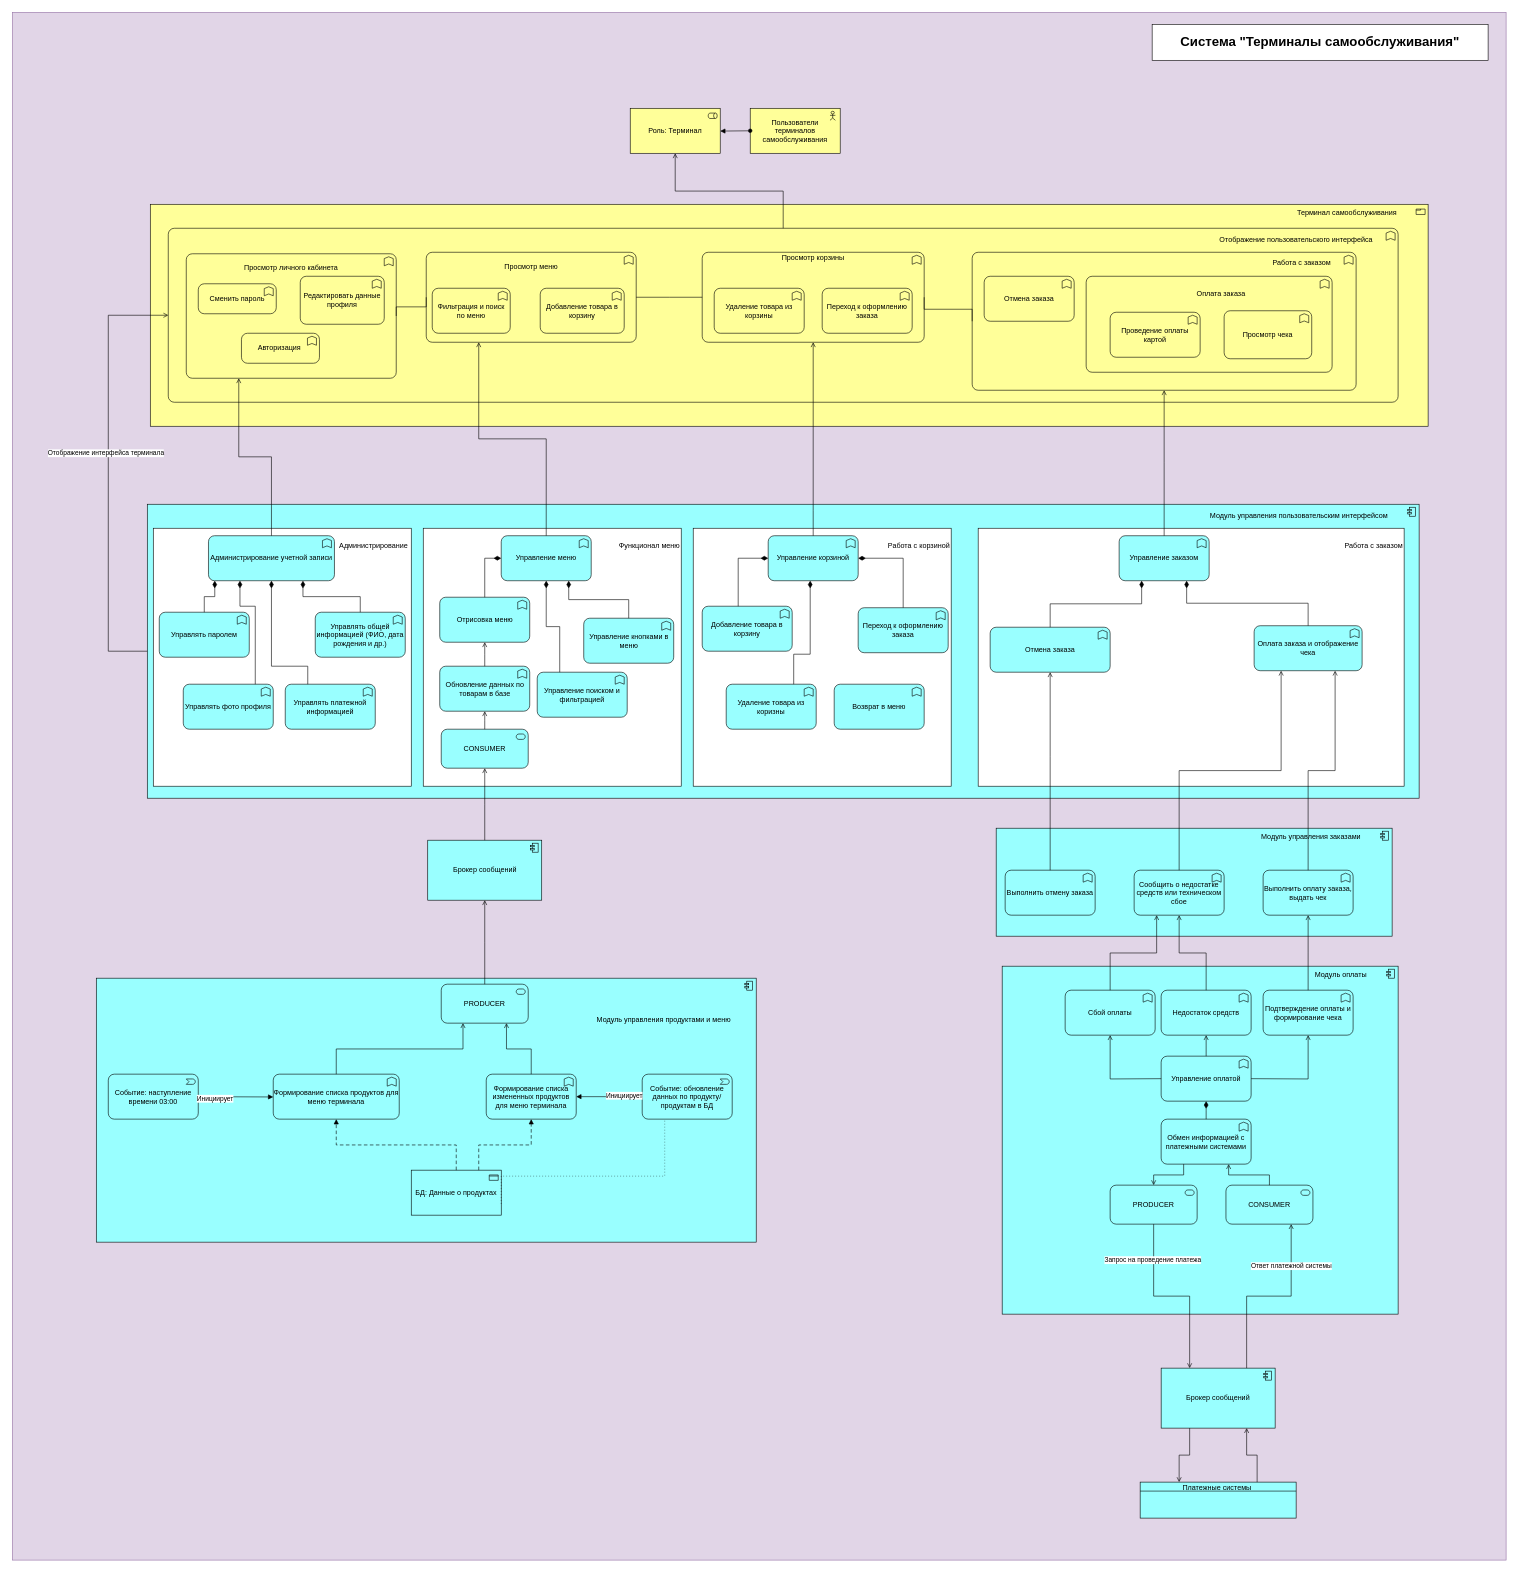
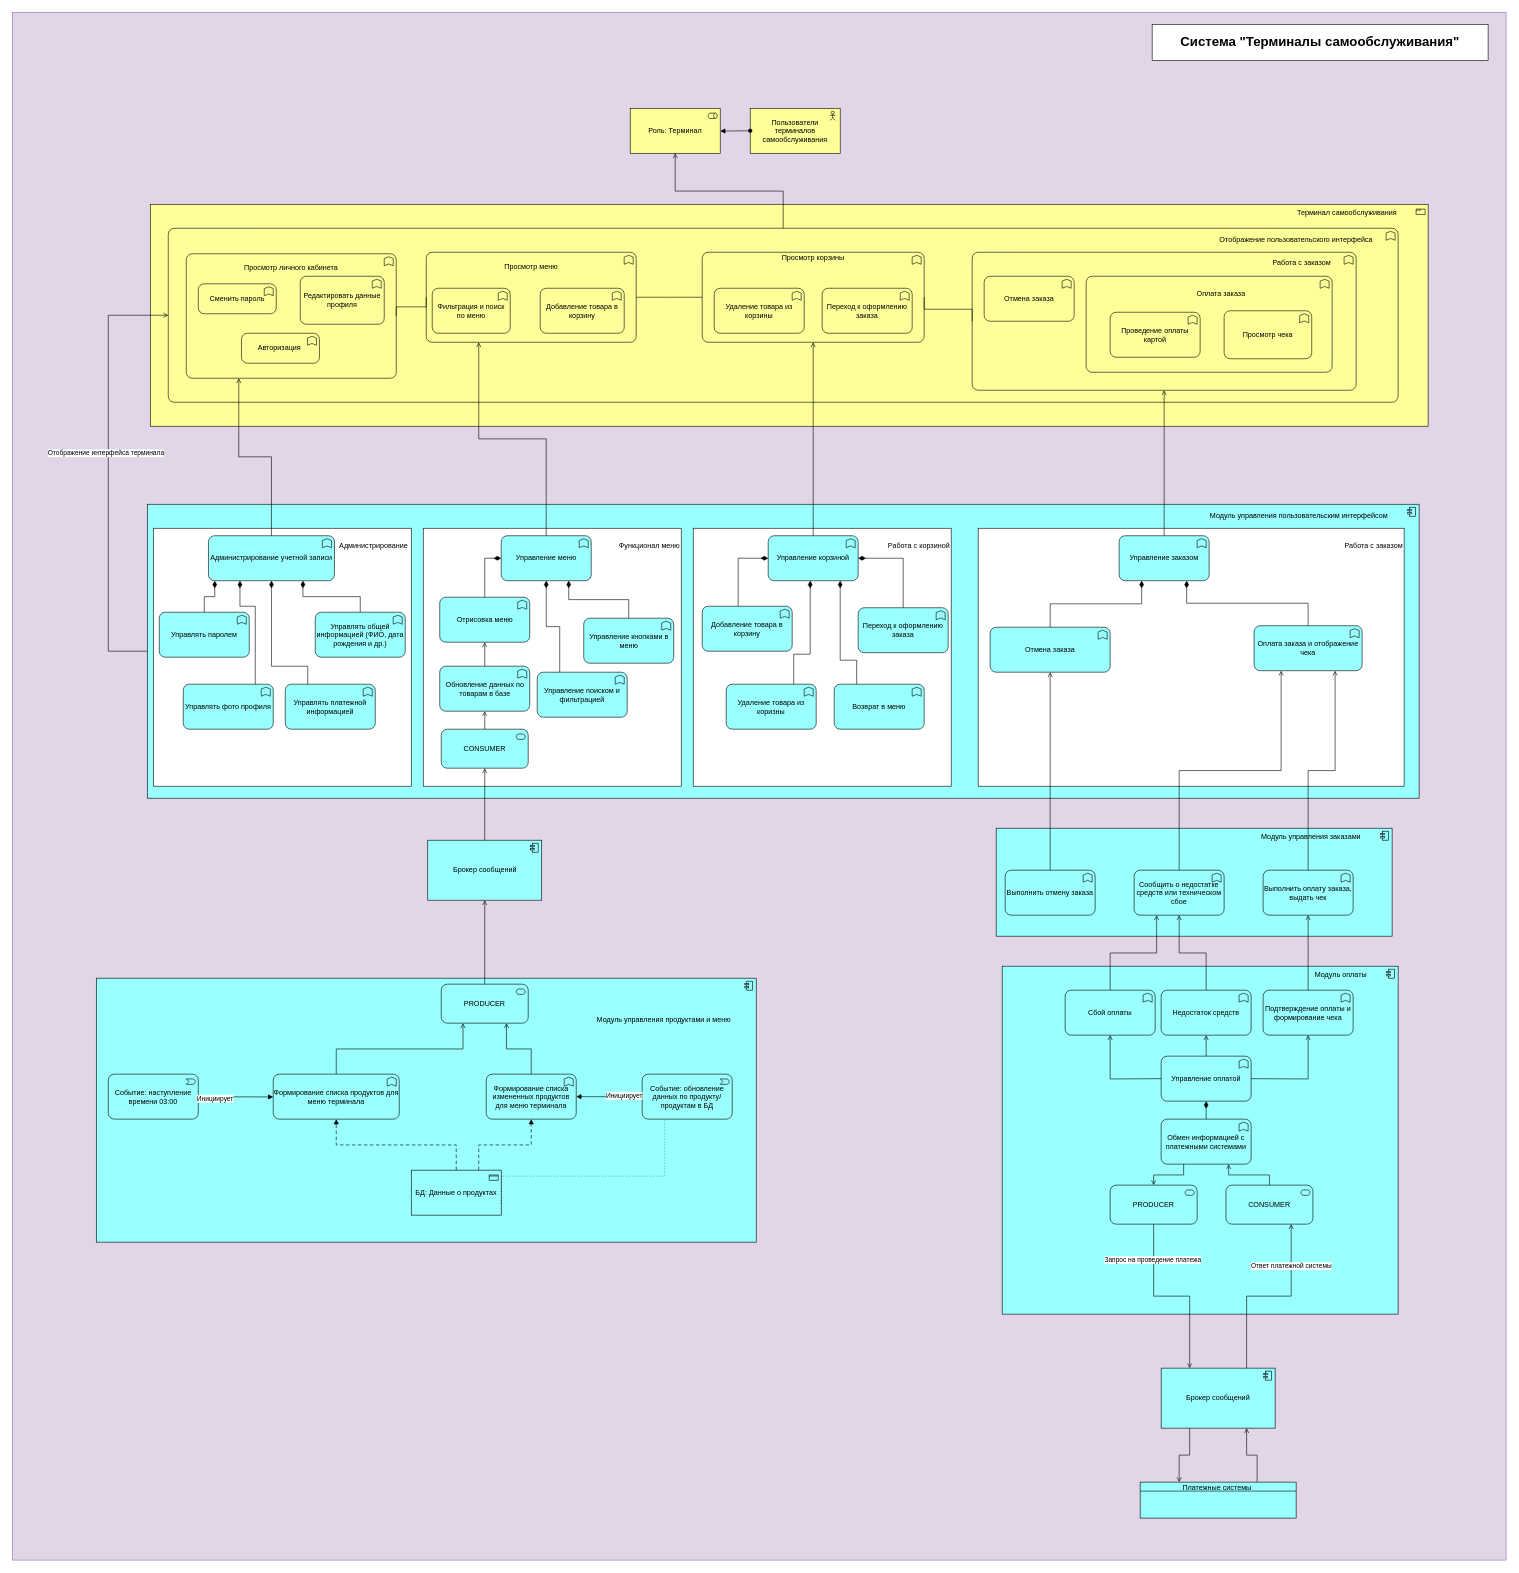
none -> (857, 670)
